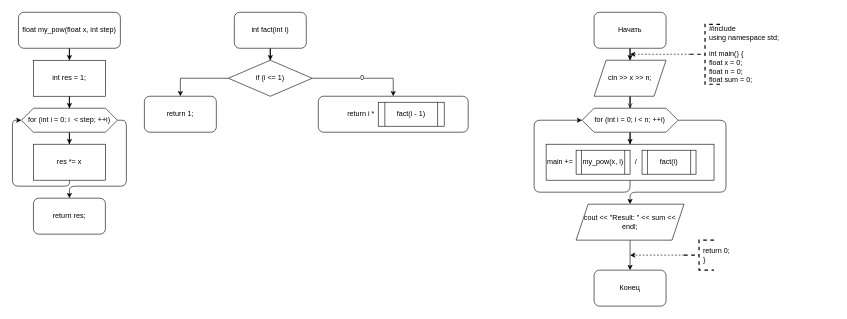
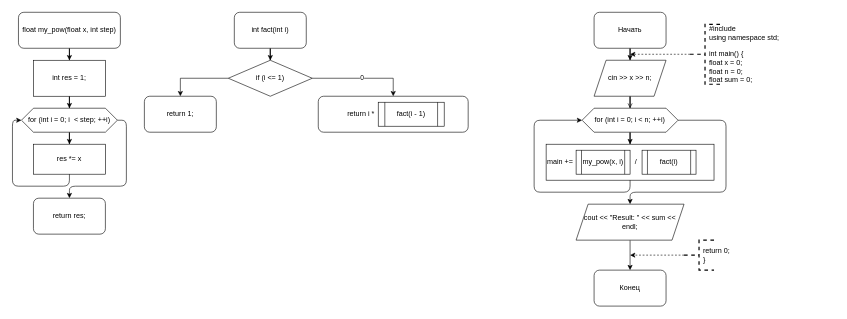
(69, 162) -> (69, 159)
